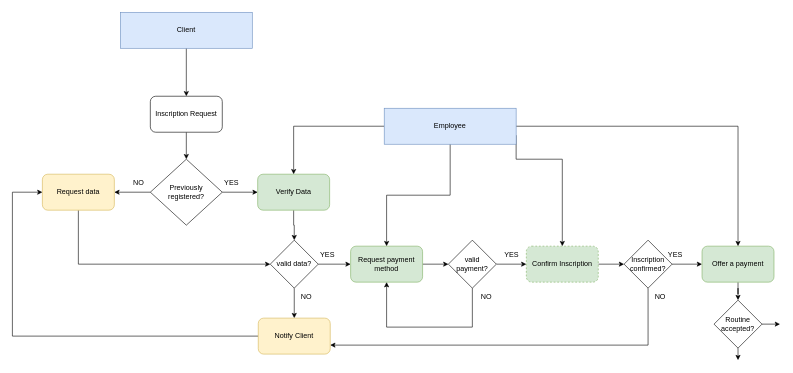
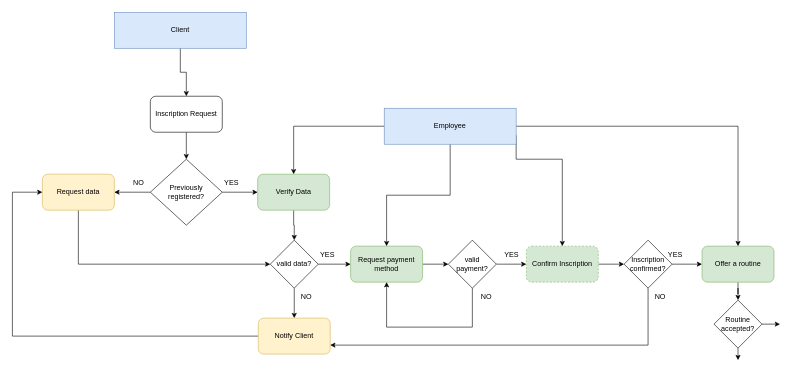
(186, 30) -> (180, 30)
(738, 264) -> (738, 264)
